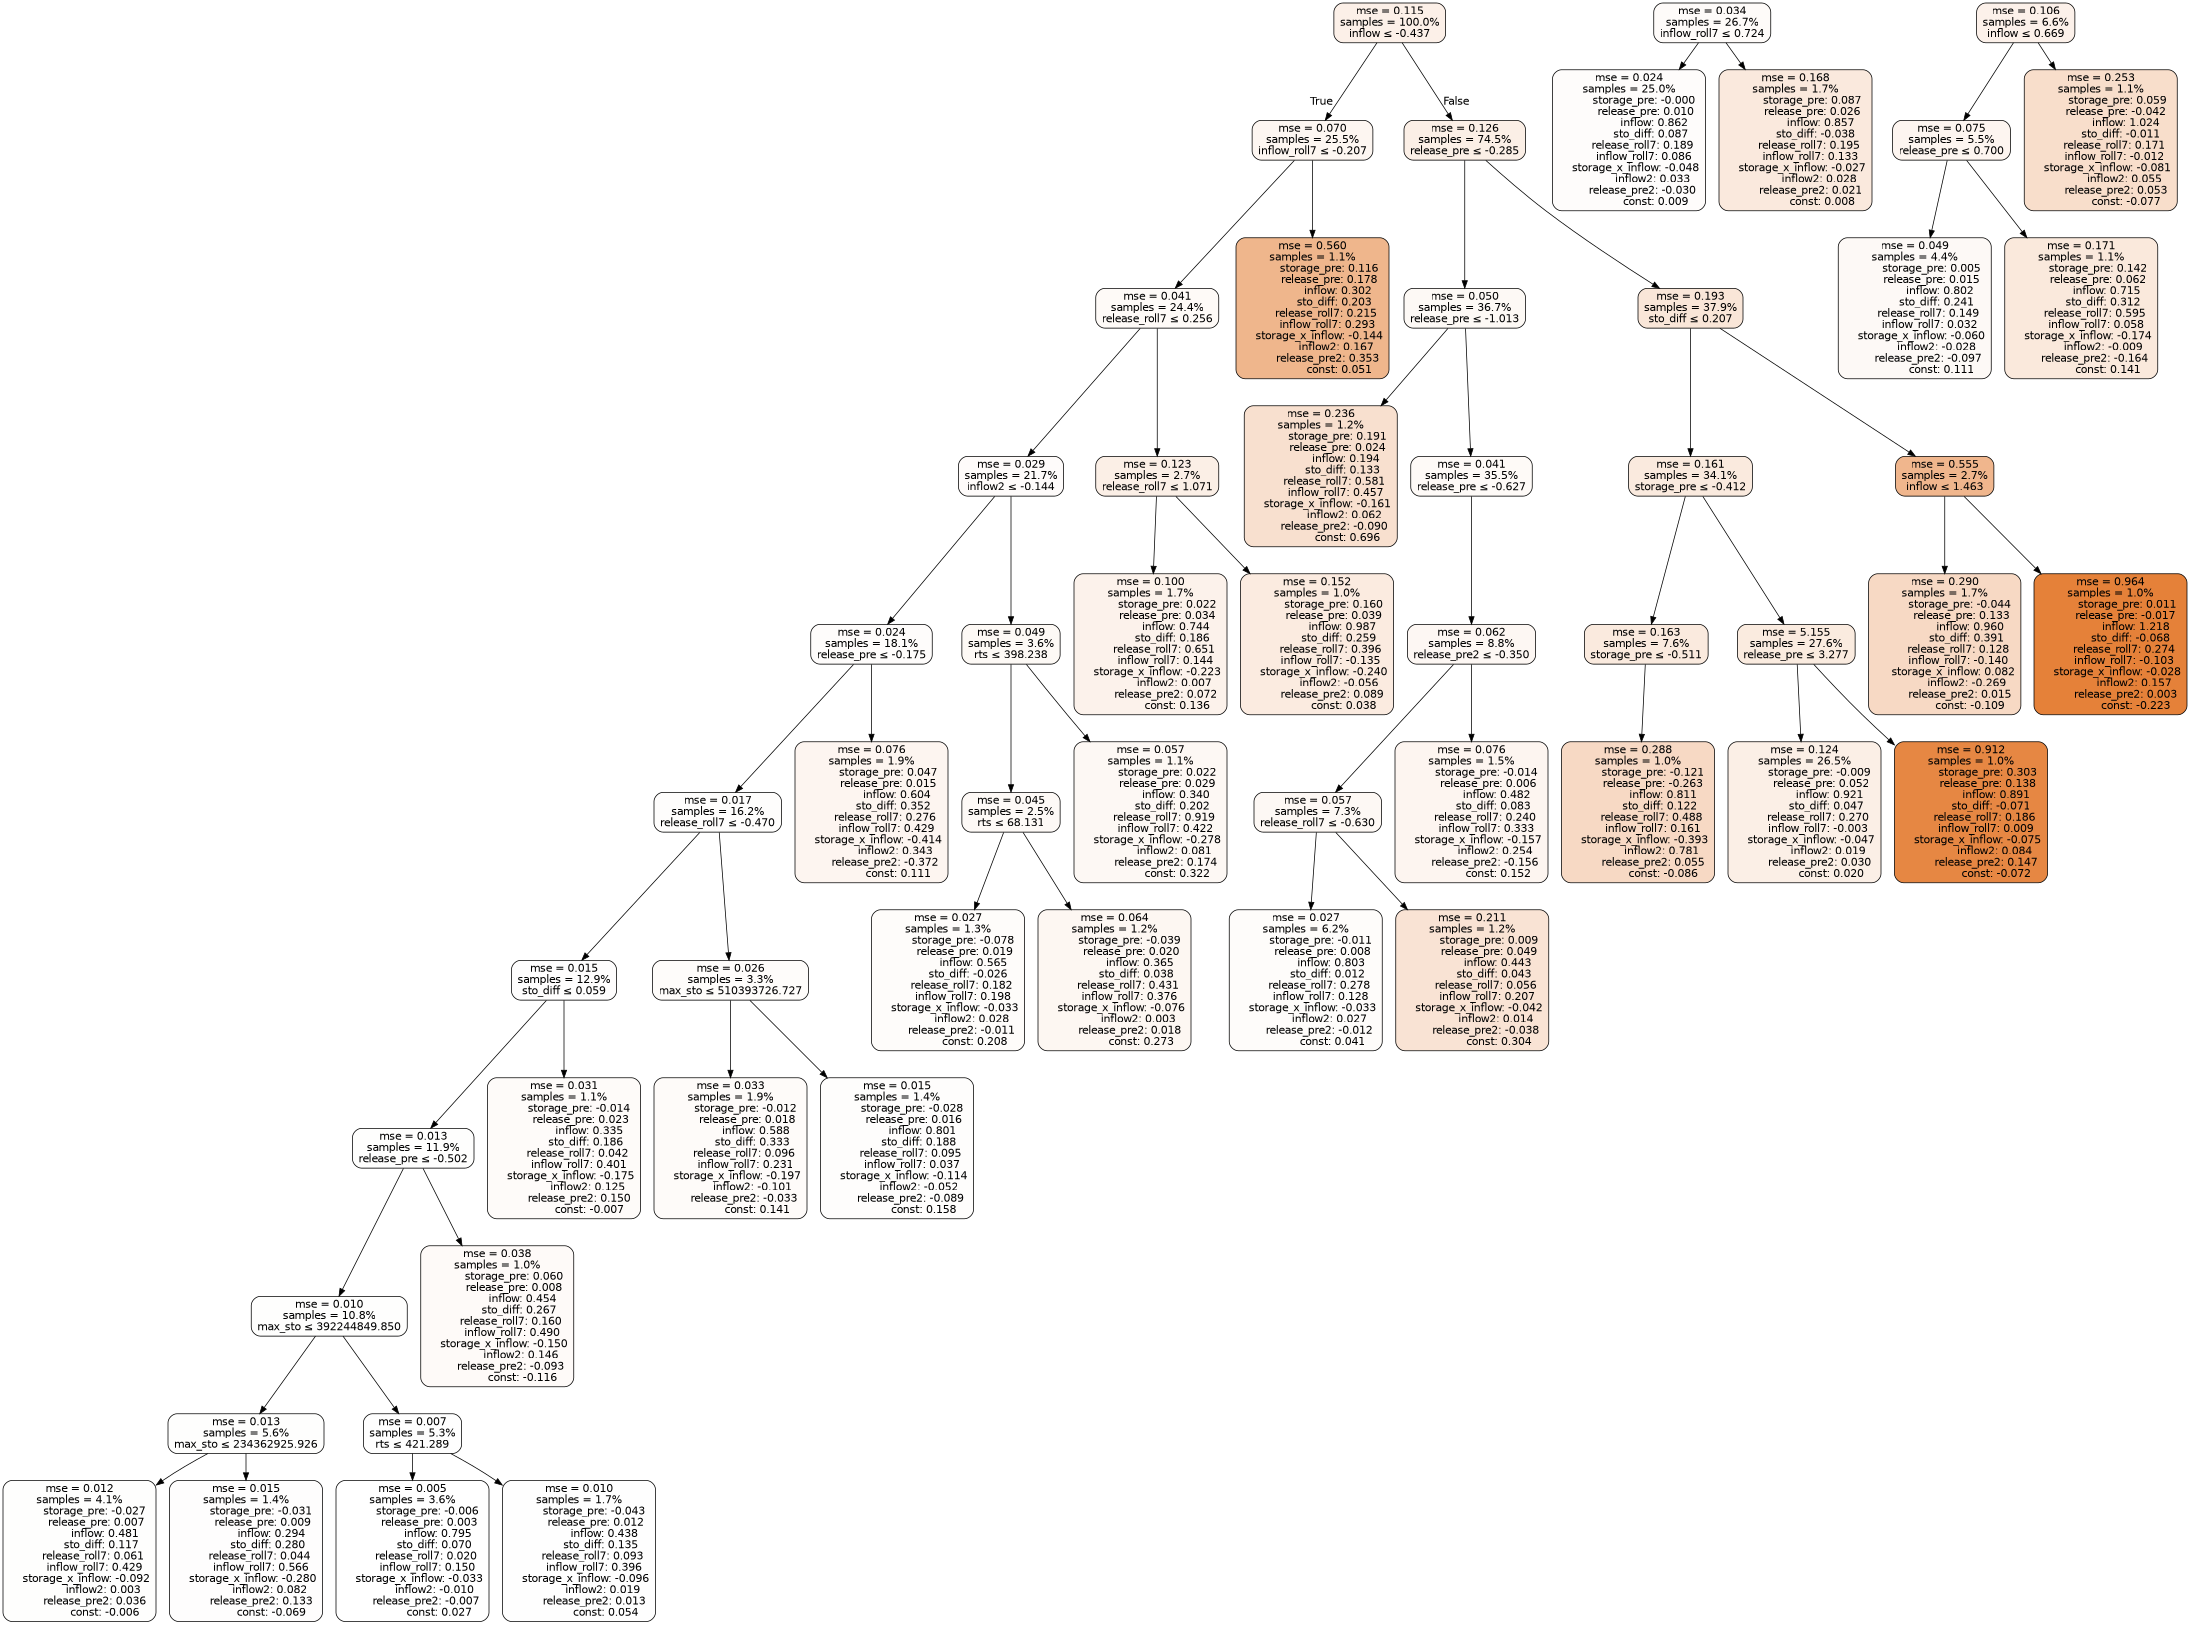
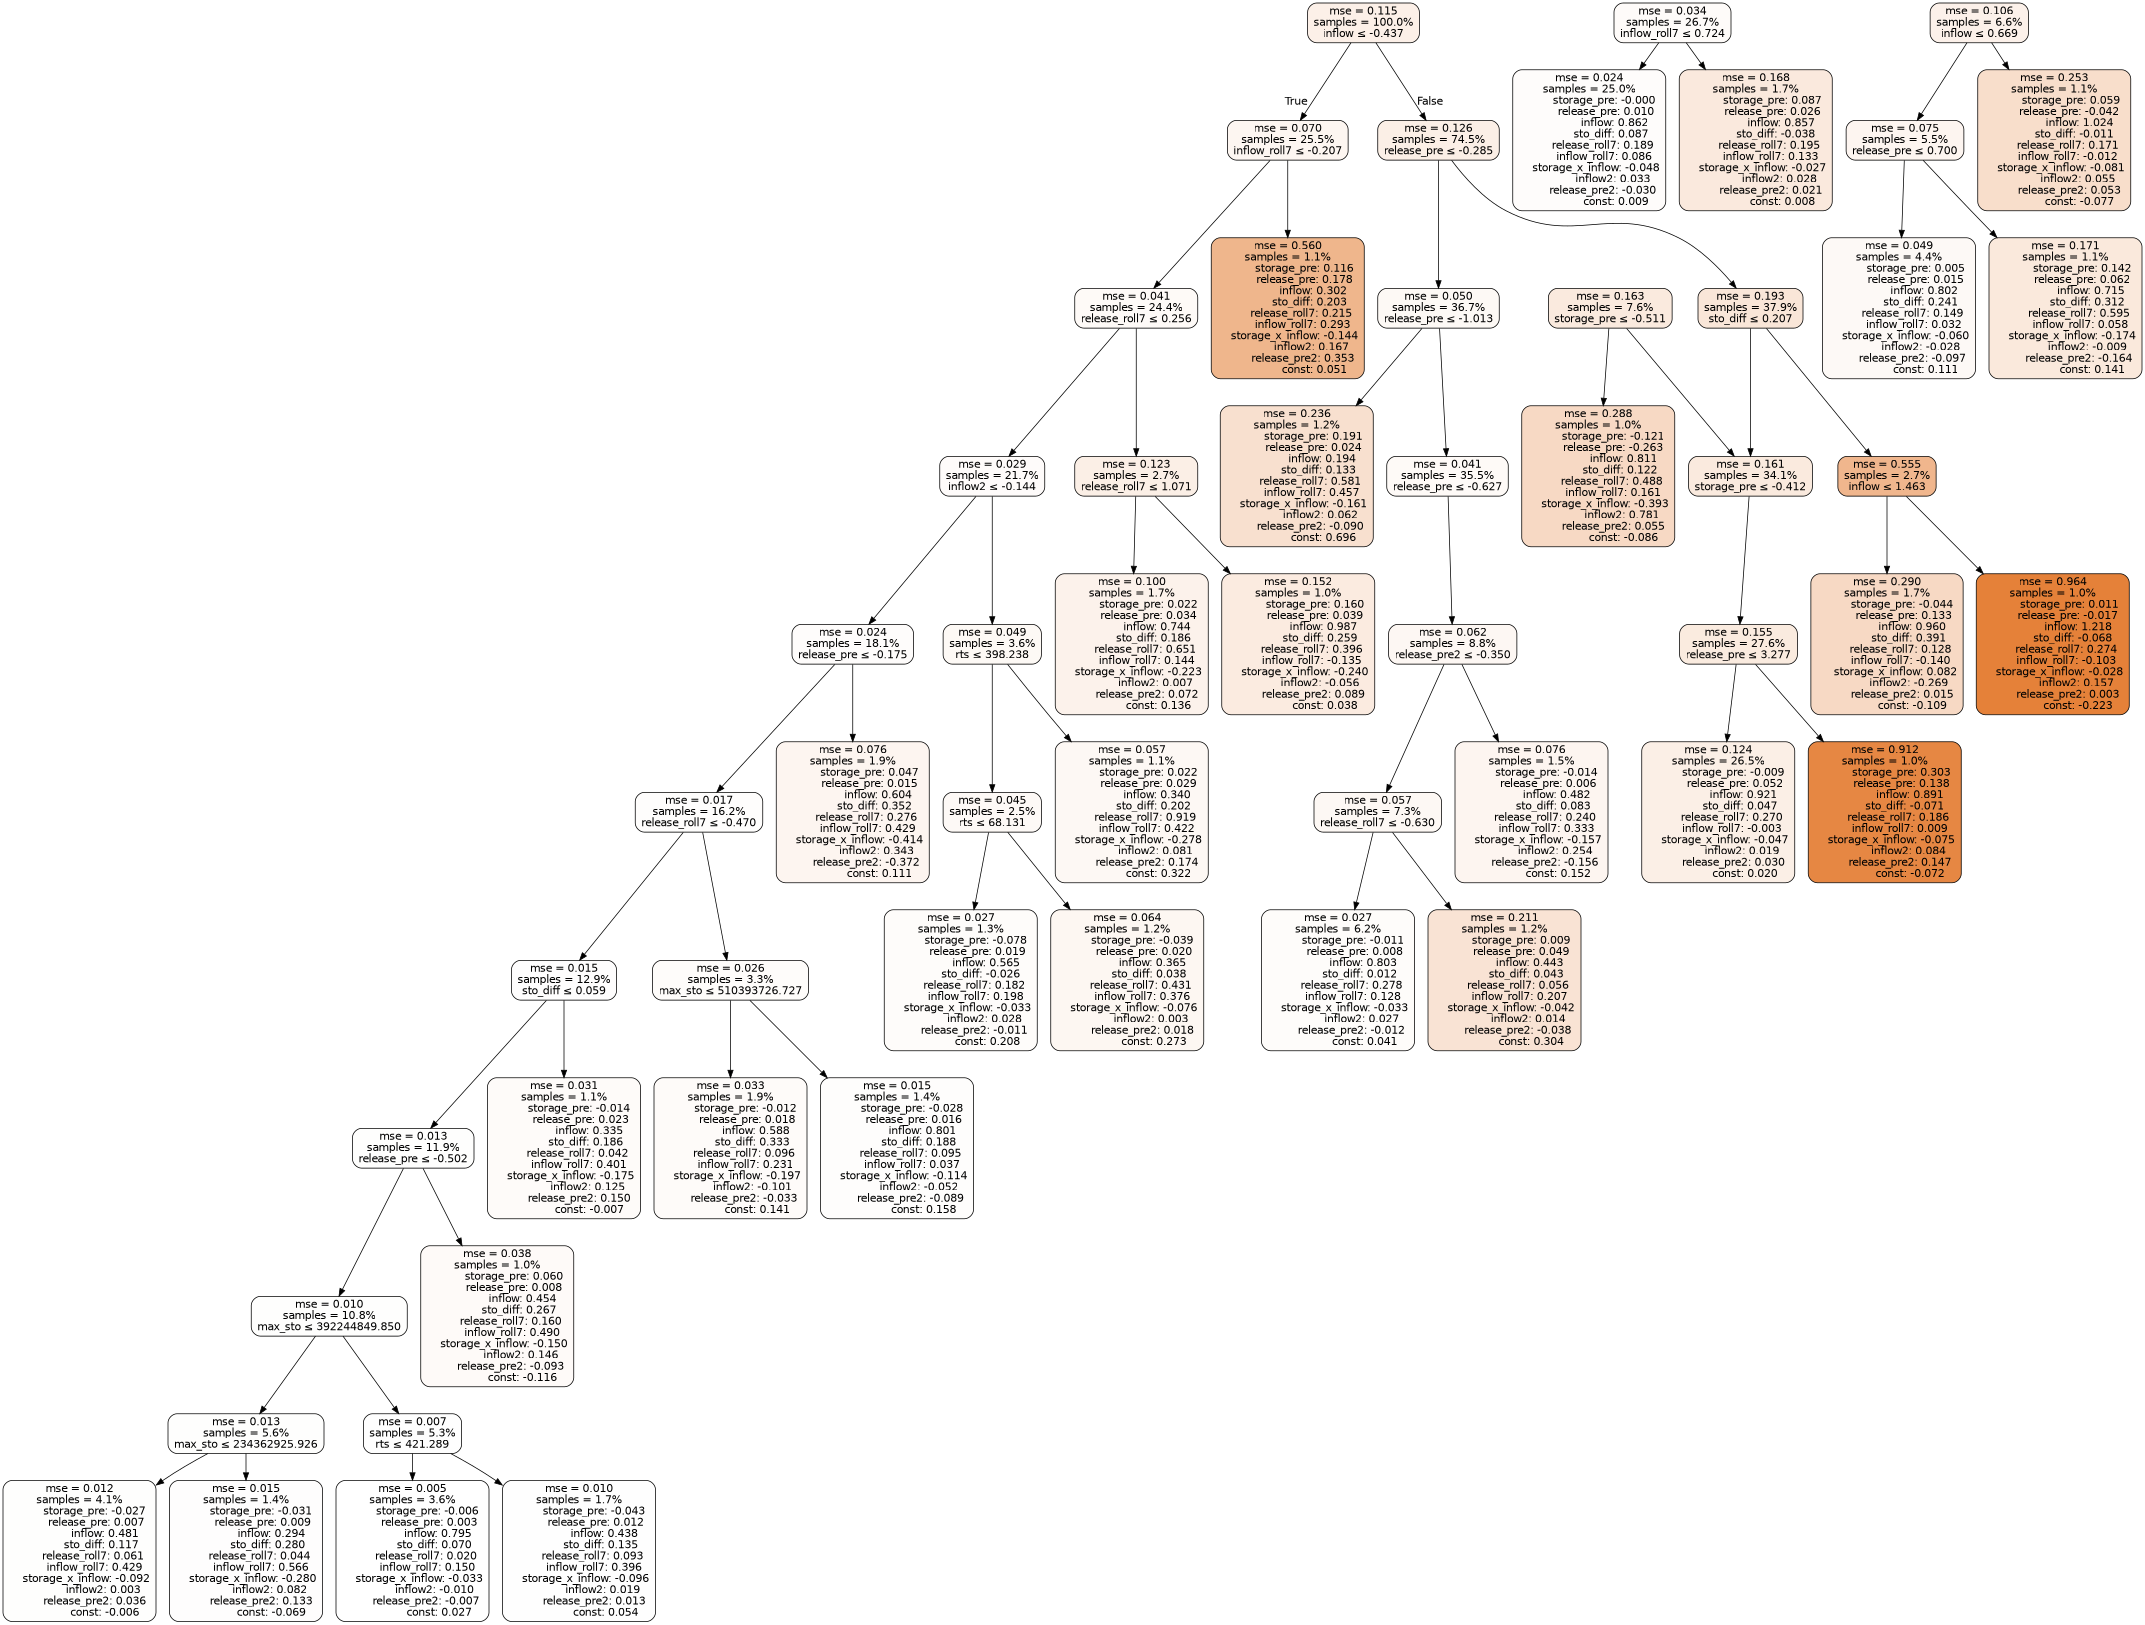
(1669, 557) -> (1678, 389)
(1796, 644) -> (1738, 644)
